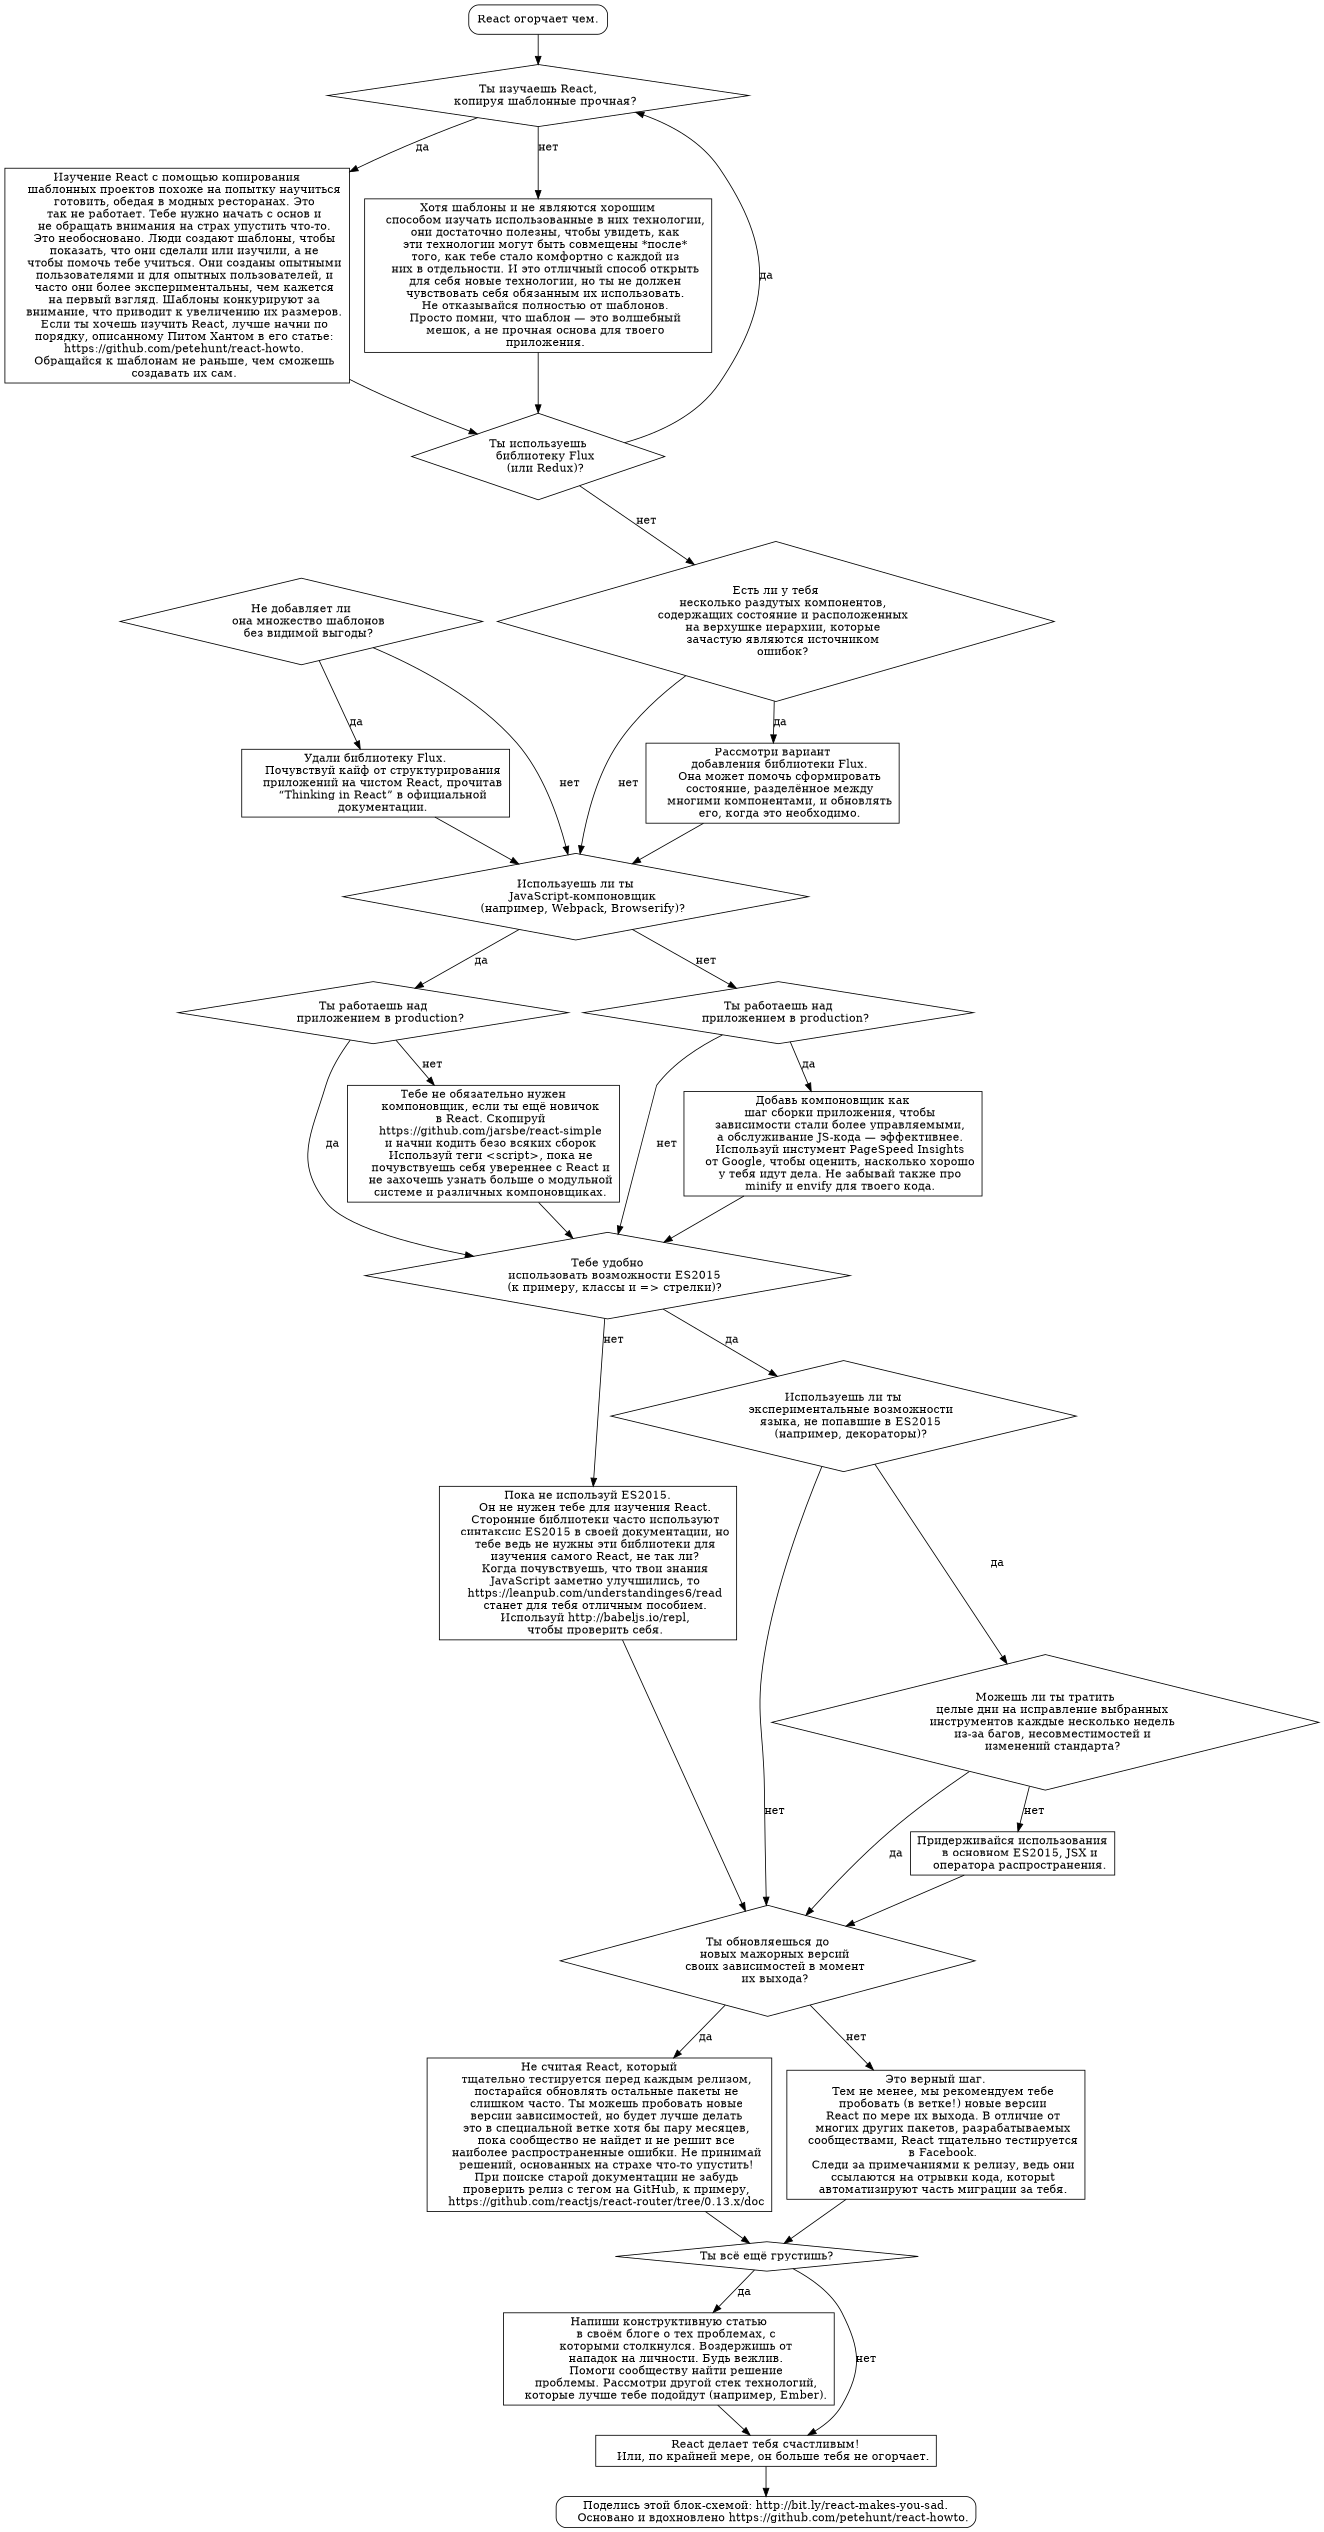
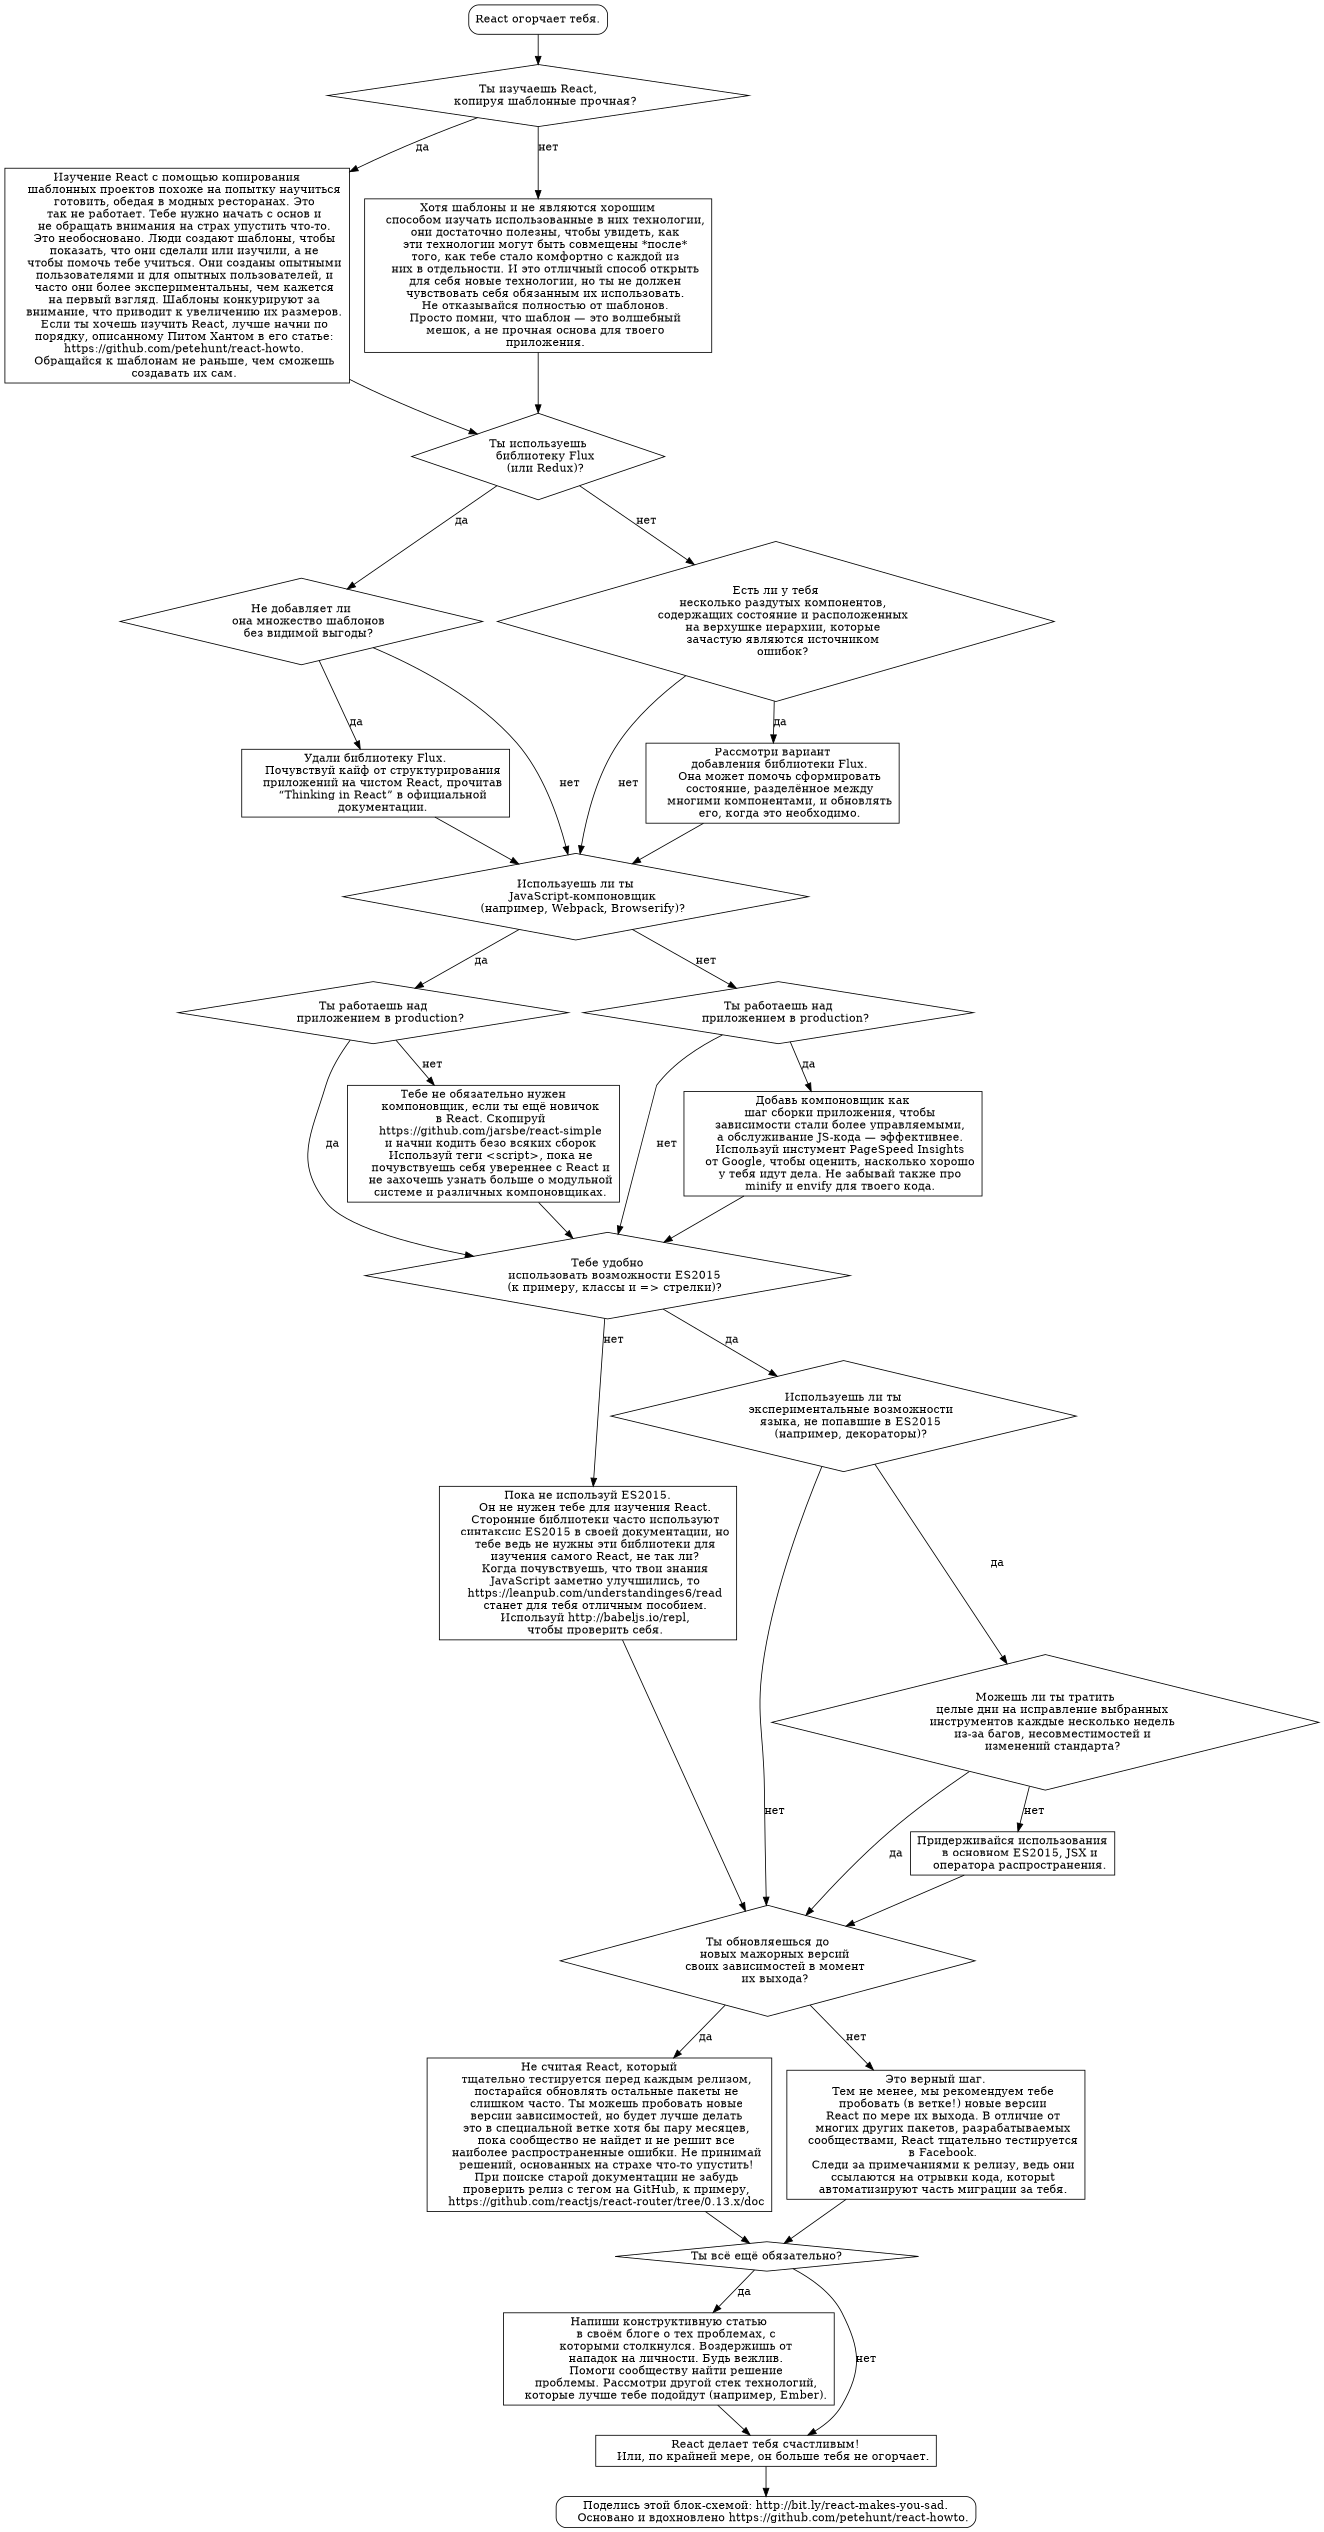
(538, 20) -> (538, 20)
(759, 286) -> (425, 535)
(767, 2256) -> (767, 2256)
